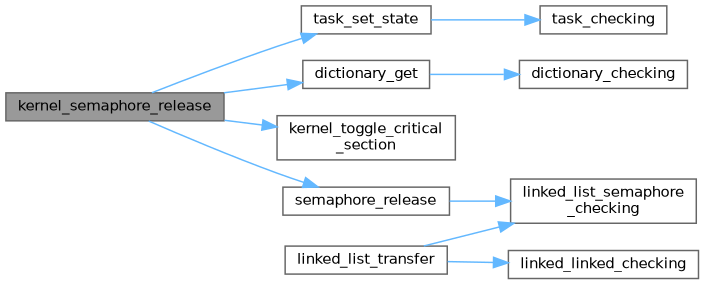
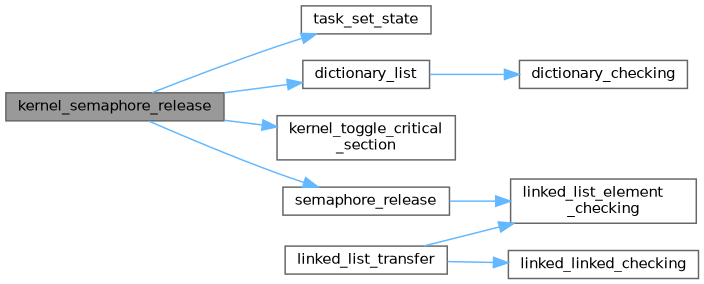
(603, 20) -> none
(366, 74) -> (366, 74)
(603, 201) -> (603, 201)
